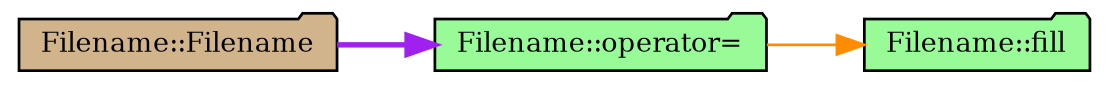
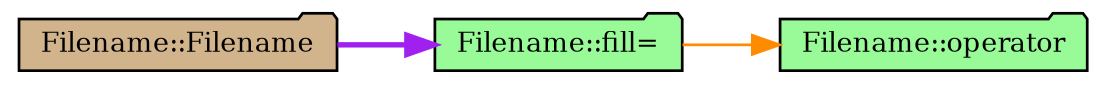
(601, 45) -> (559, 45)
(977, 45) -> (934, 45)
